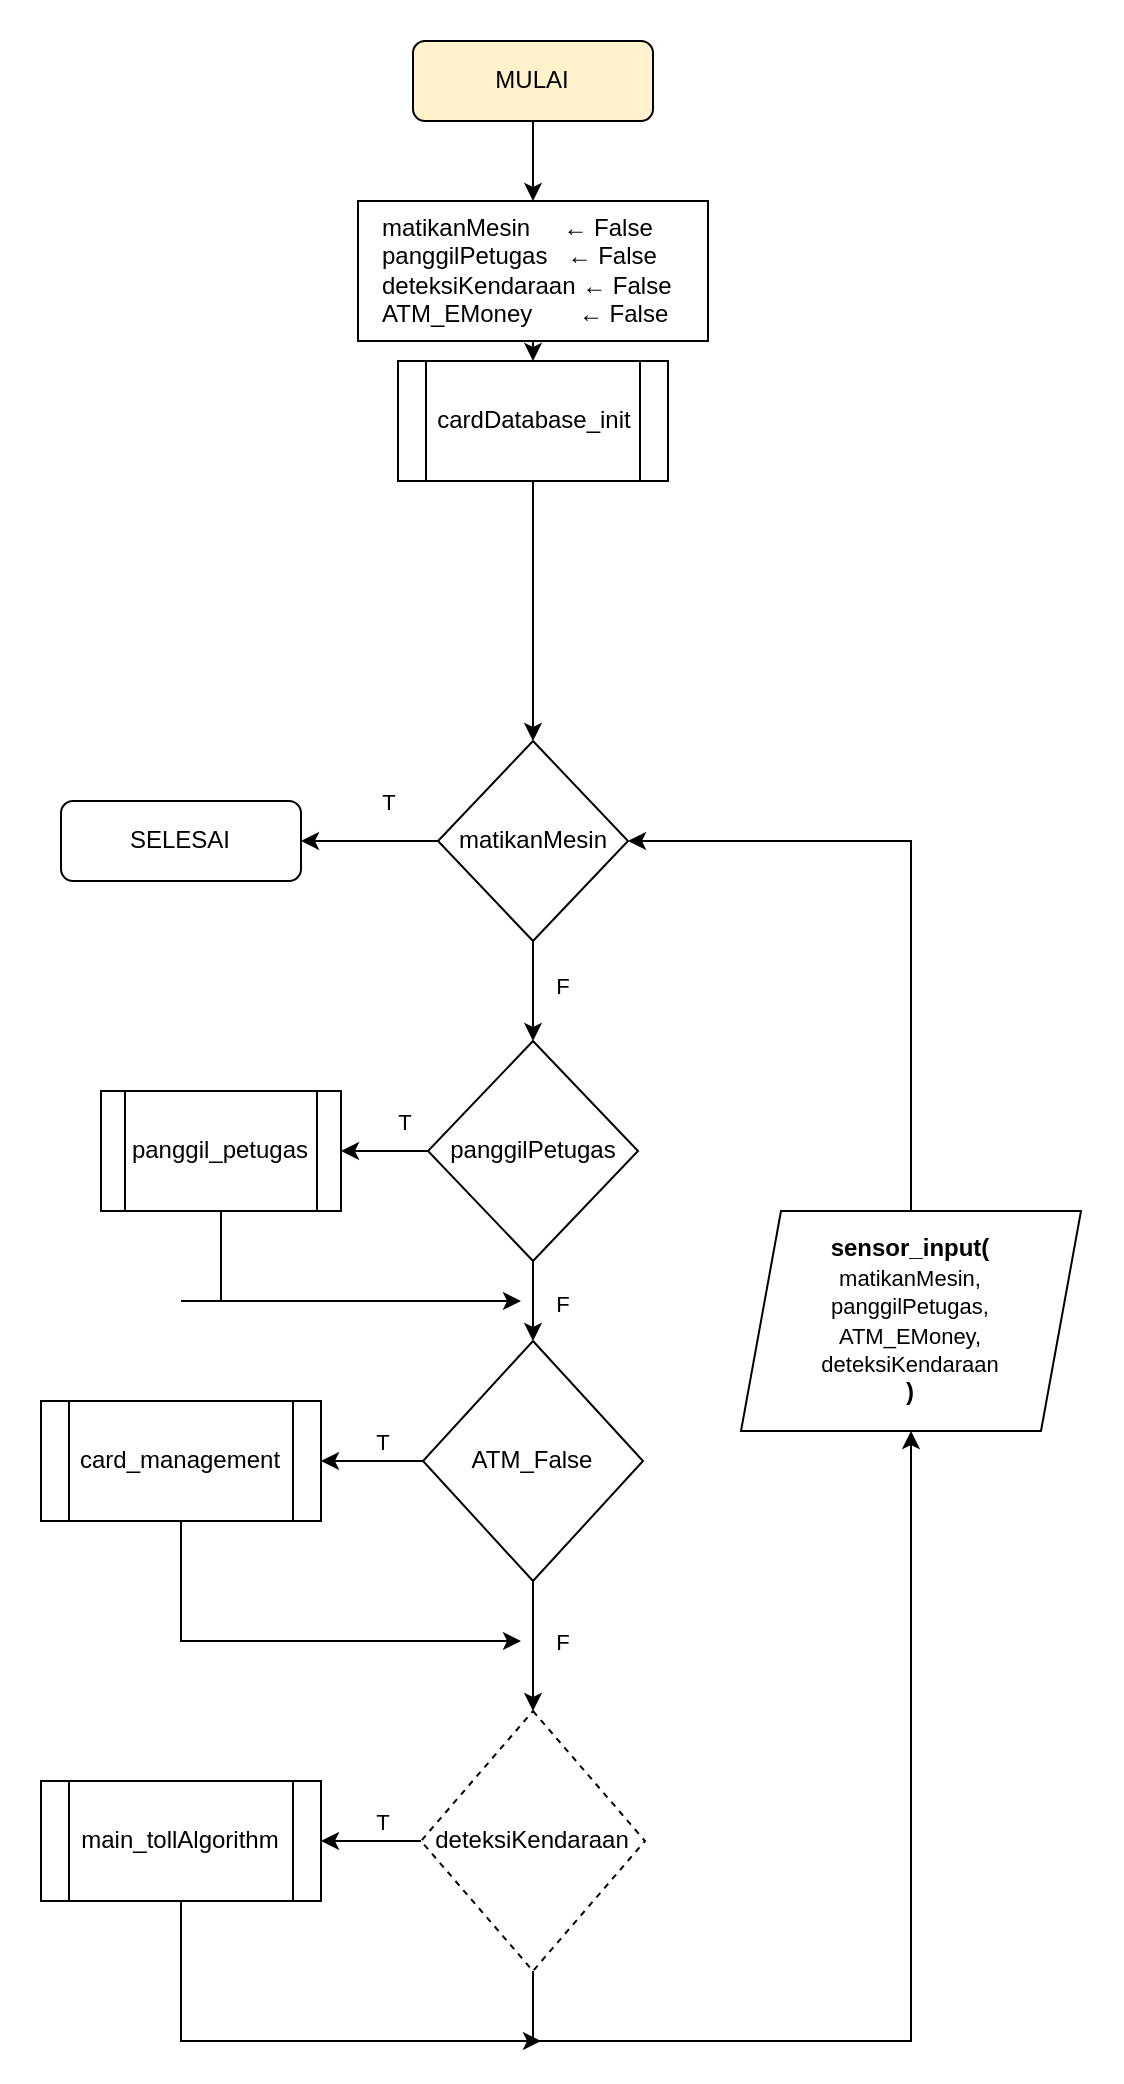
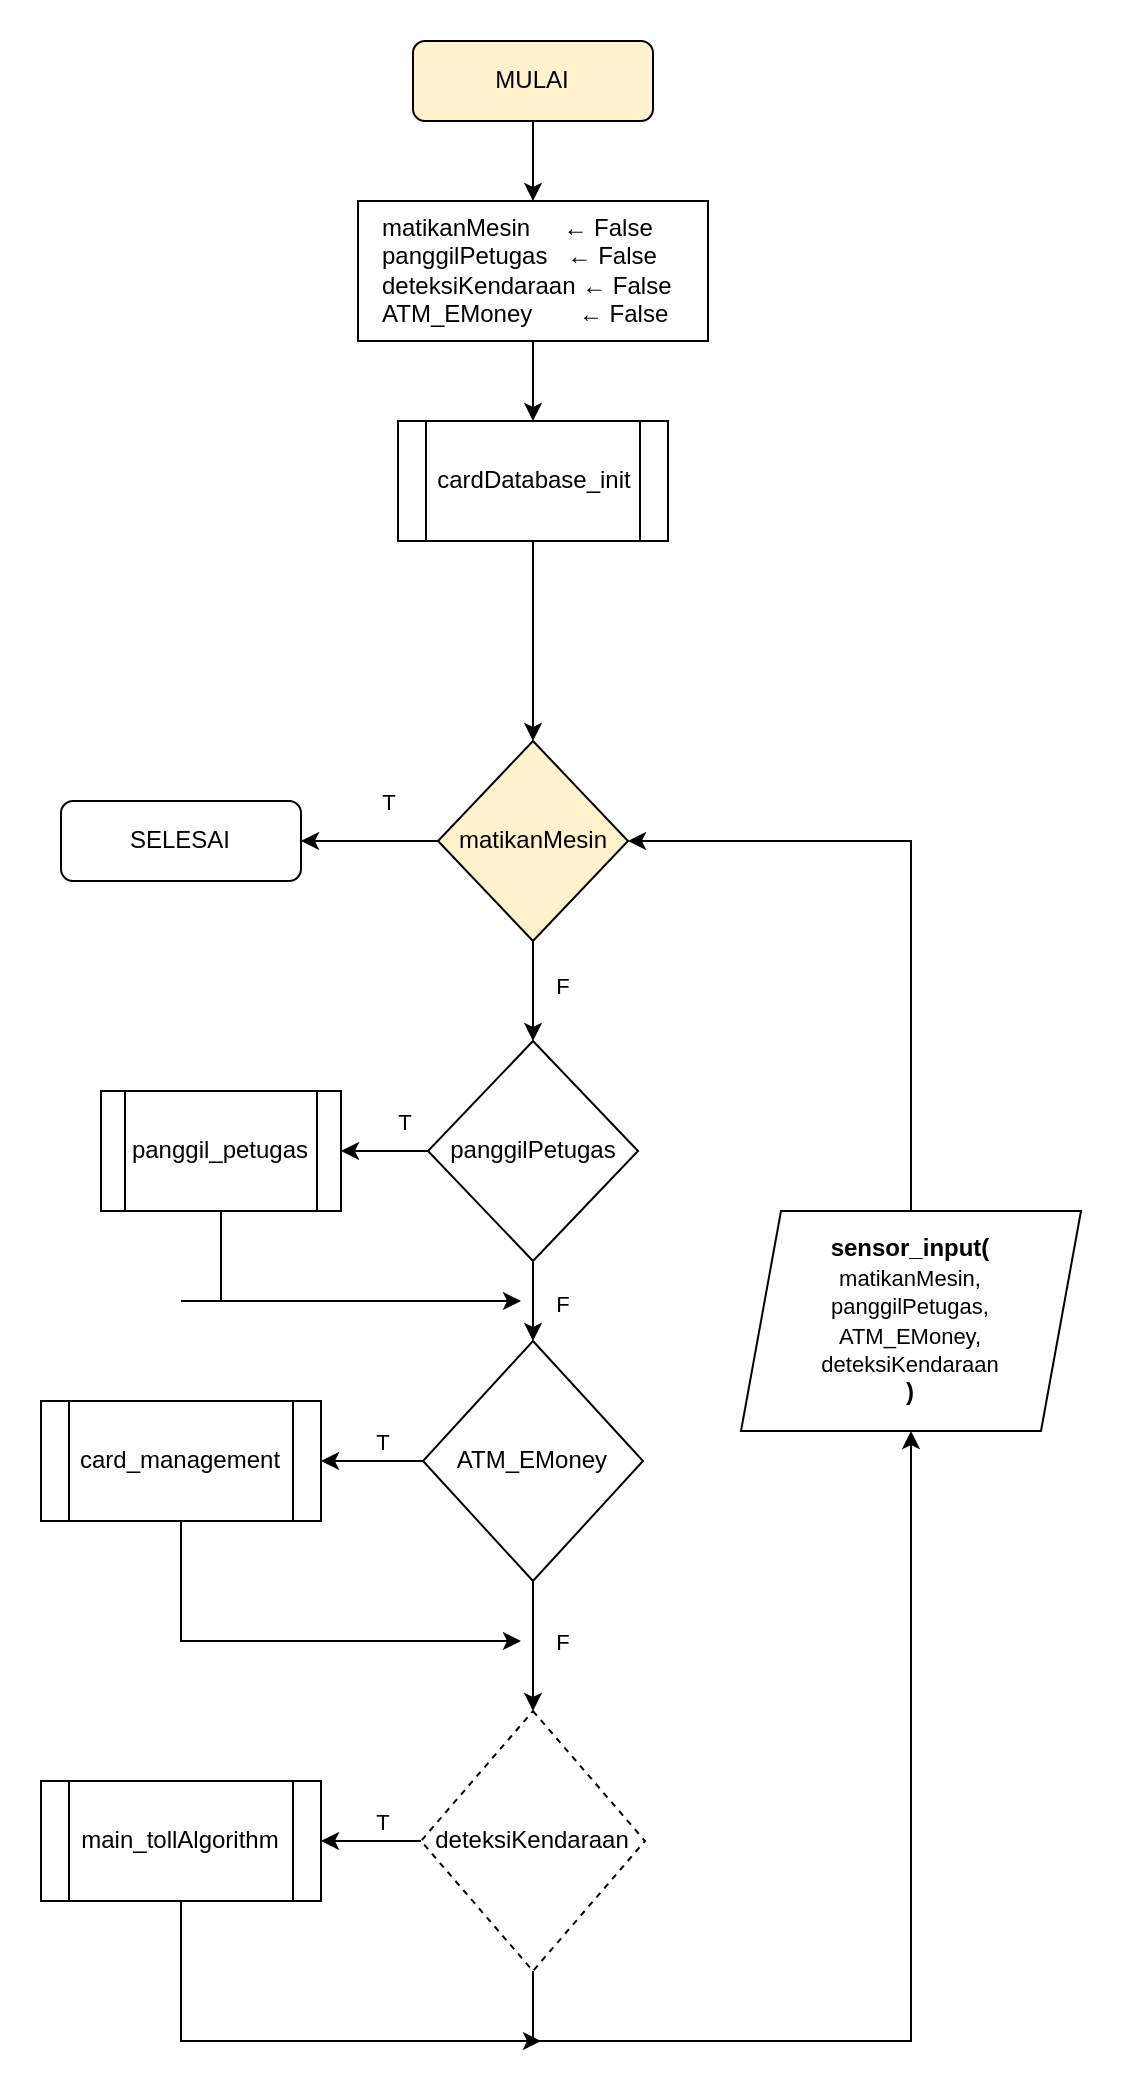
(533, 421) -> (533, 481)
(533, 841) -> (533, 841)
(533, 1461) -> (533, 1461)
